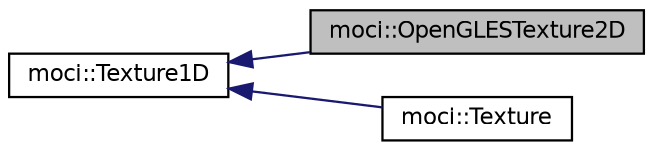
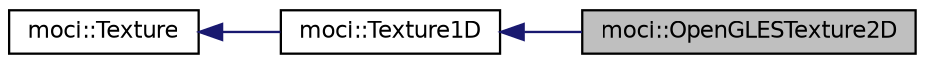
(317, 99) -> (251, 32)
